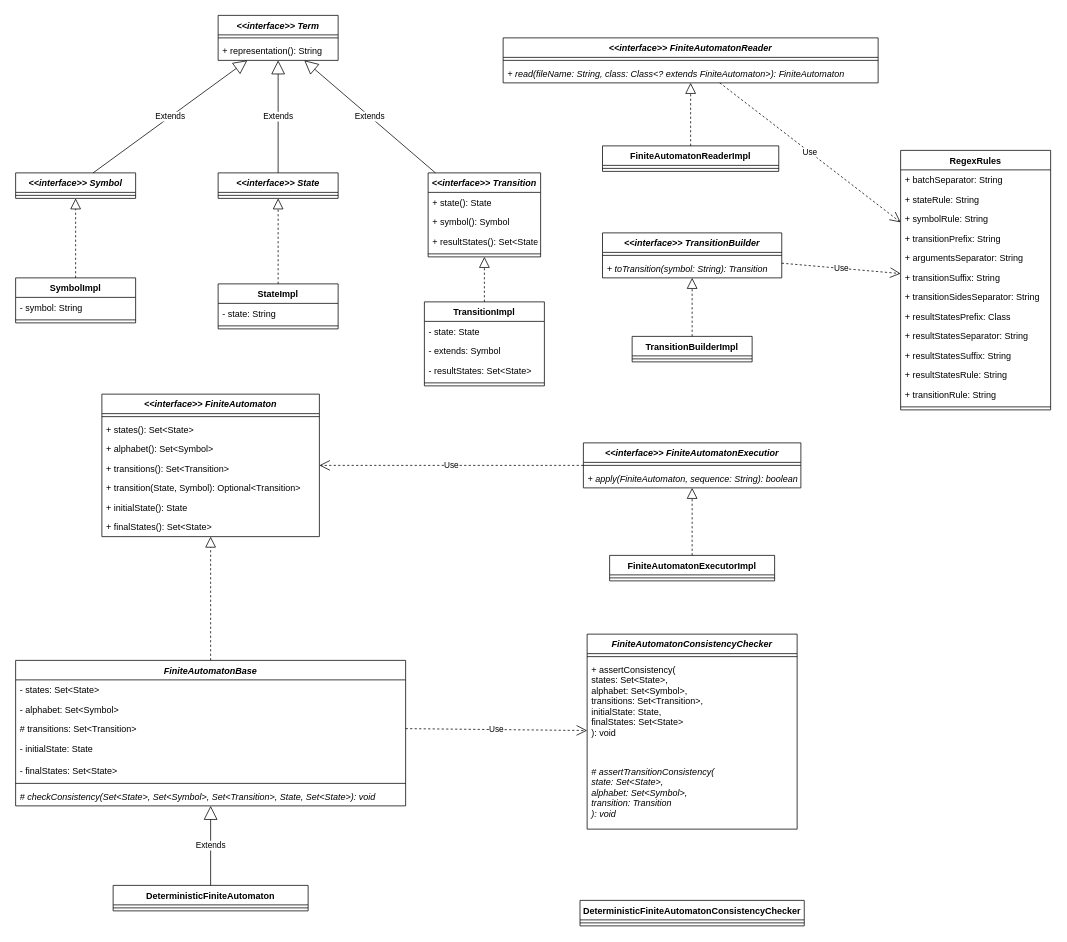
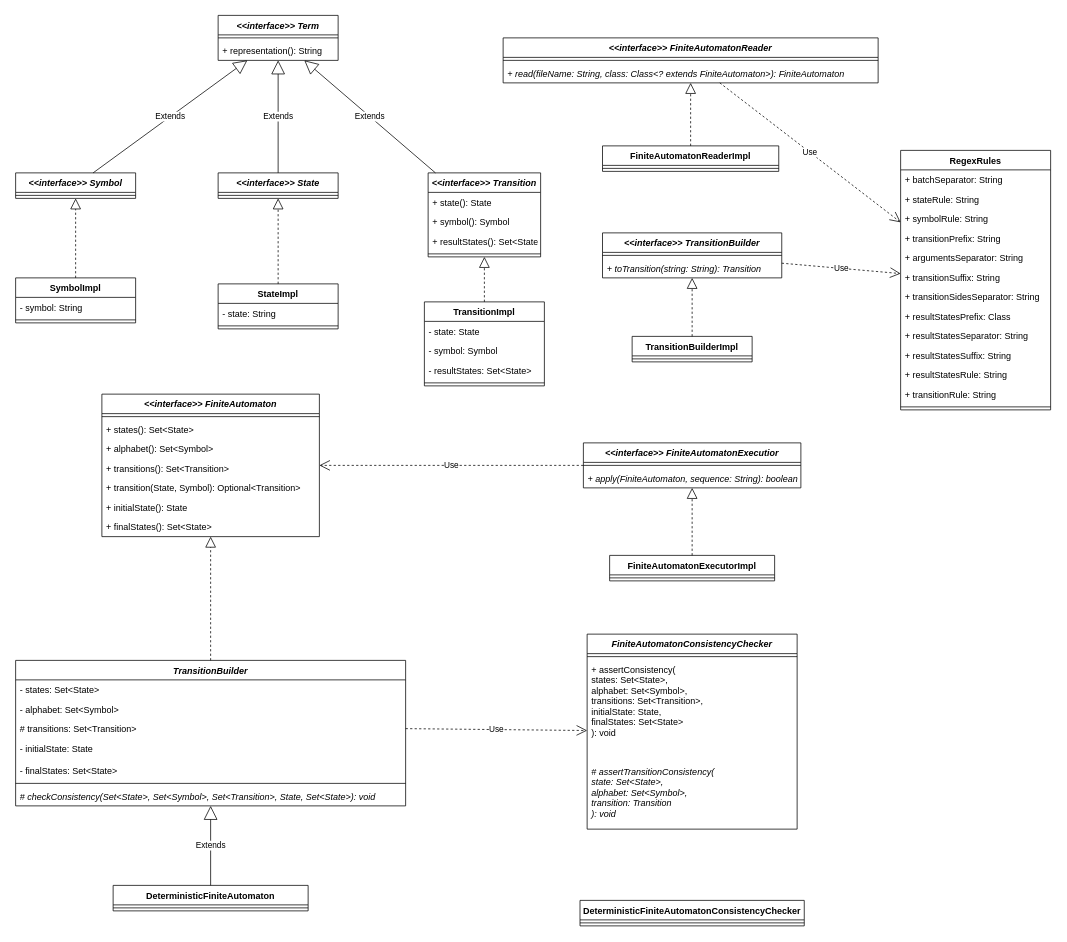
(699, 269) -> (699, 269)
(466, 351) -> (463, 351)
(210, 671) -> (210, 671)
